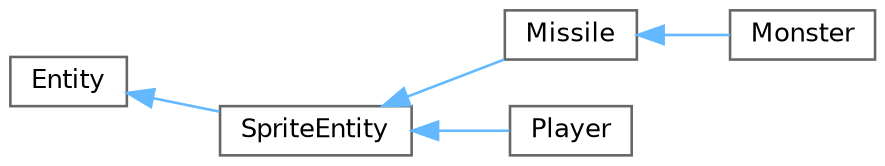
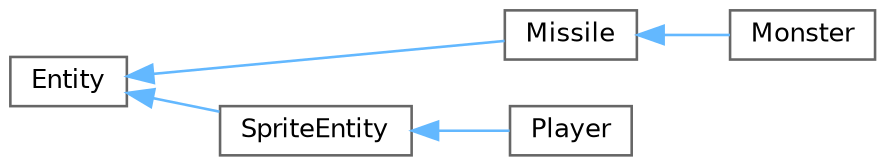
(456, 78) -> (329, 57)
